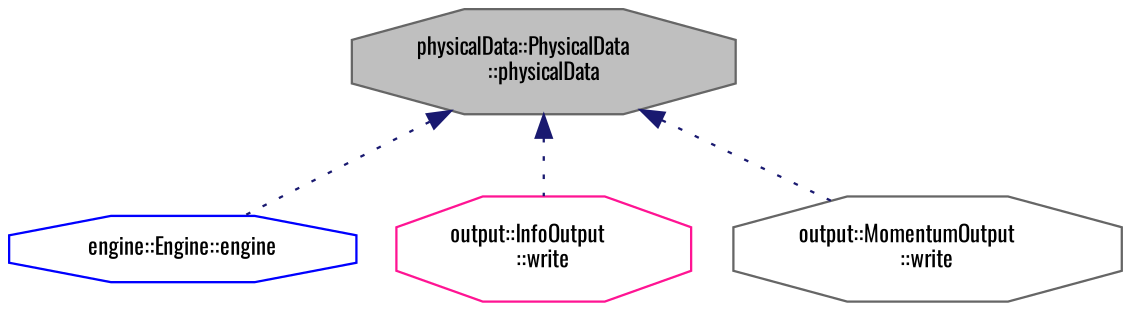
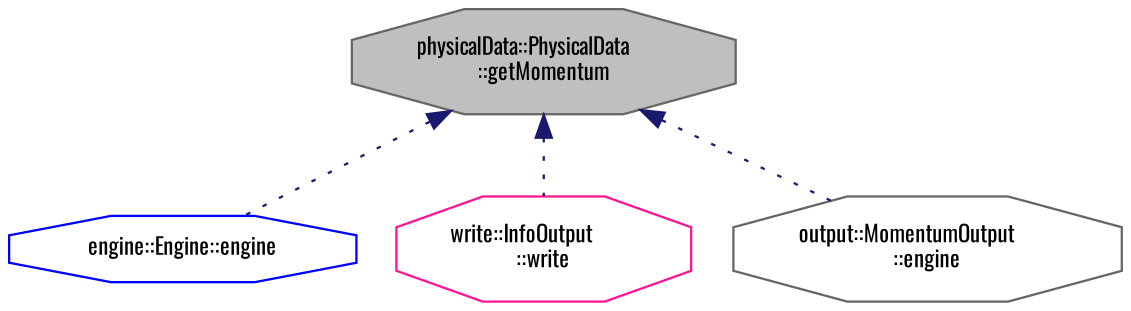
(544, 62) -> (544, 62)
(544, 249) -> (544, 249)
(928, 249) -> (928, 249)
